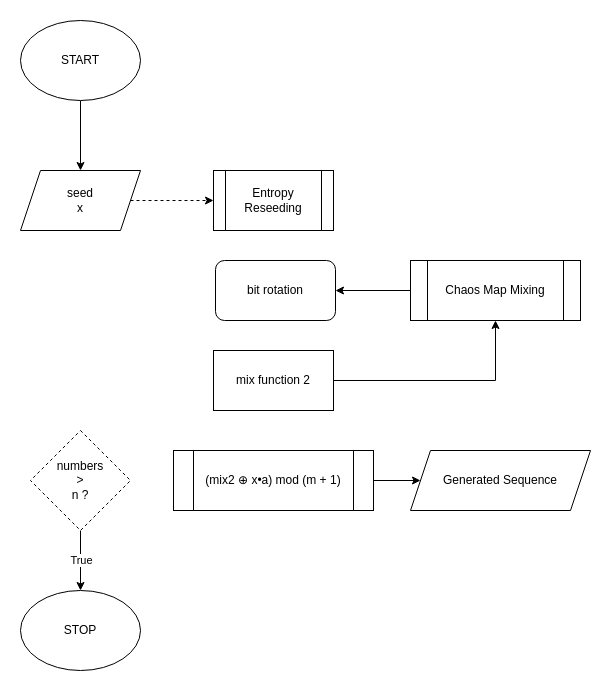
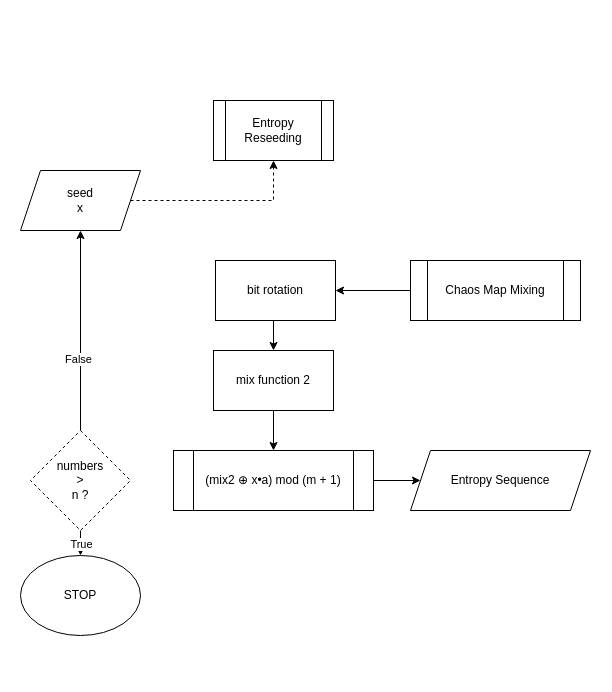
(81, 61) -> none
(81, 132) -> none
(274, 201) -> (274, 131)
(276, 291) -> (276, 291)
none -> (274, 332)
none -> (81, 334)
(441, 381) -> (274, 427)
(501, 481) -> (501, 481)
(81, 631) -> (81, 596)
